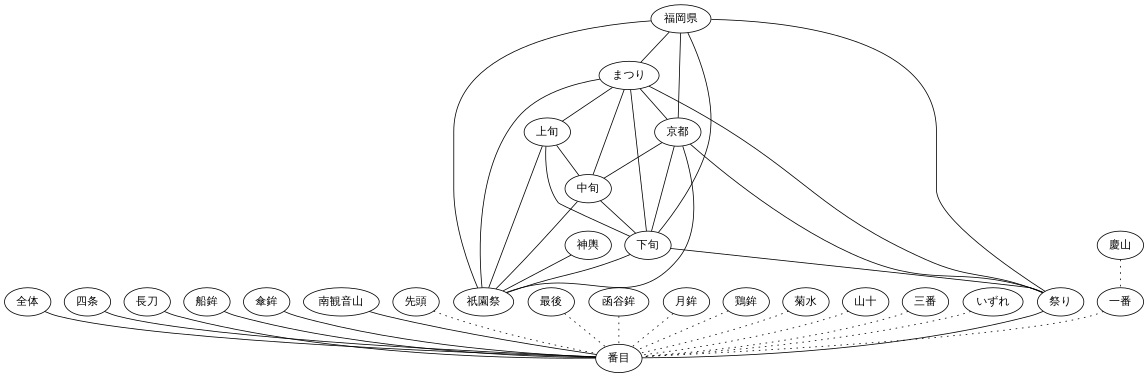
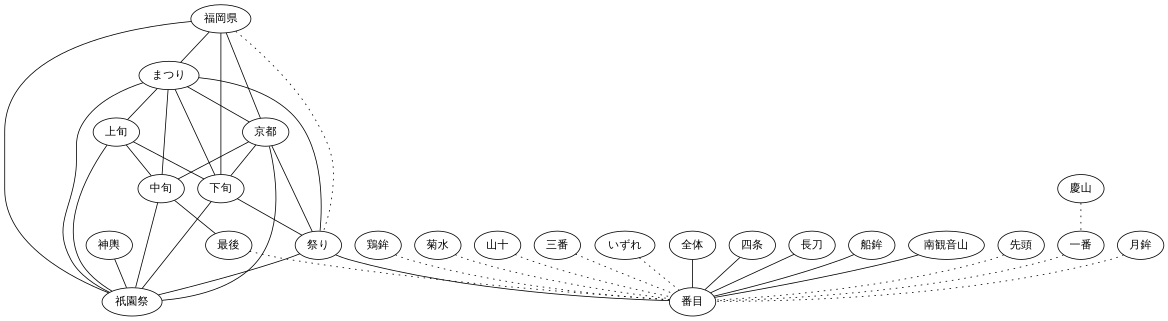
(930, 99) -> (315, 118)
(618, 217) -> (193, 215)
none -> (230, 276)
(267, 302) -> none
(619, 302) -> none
